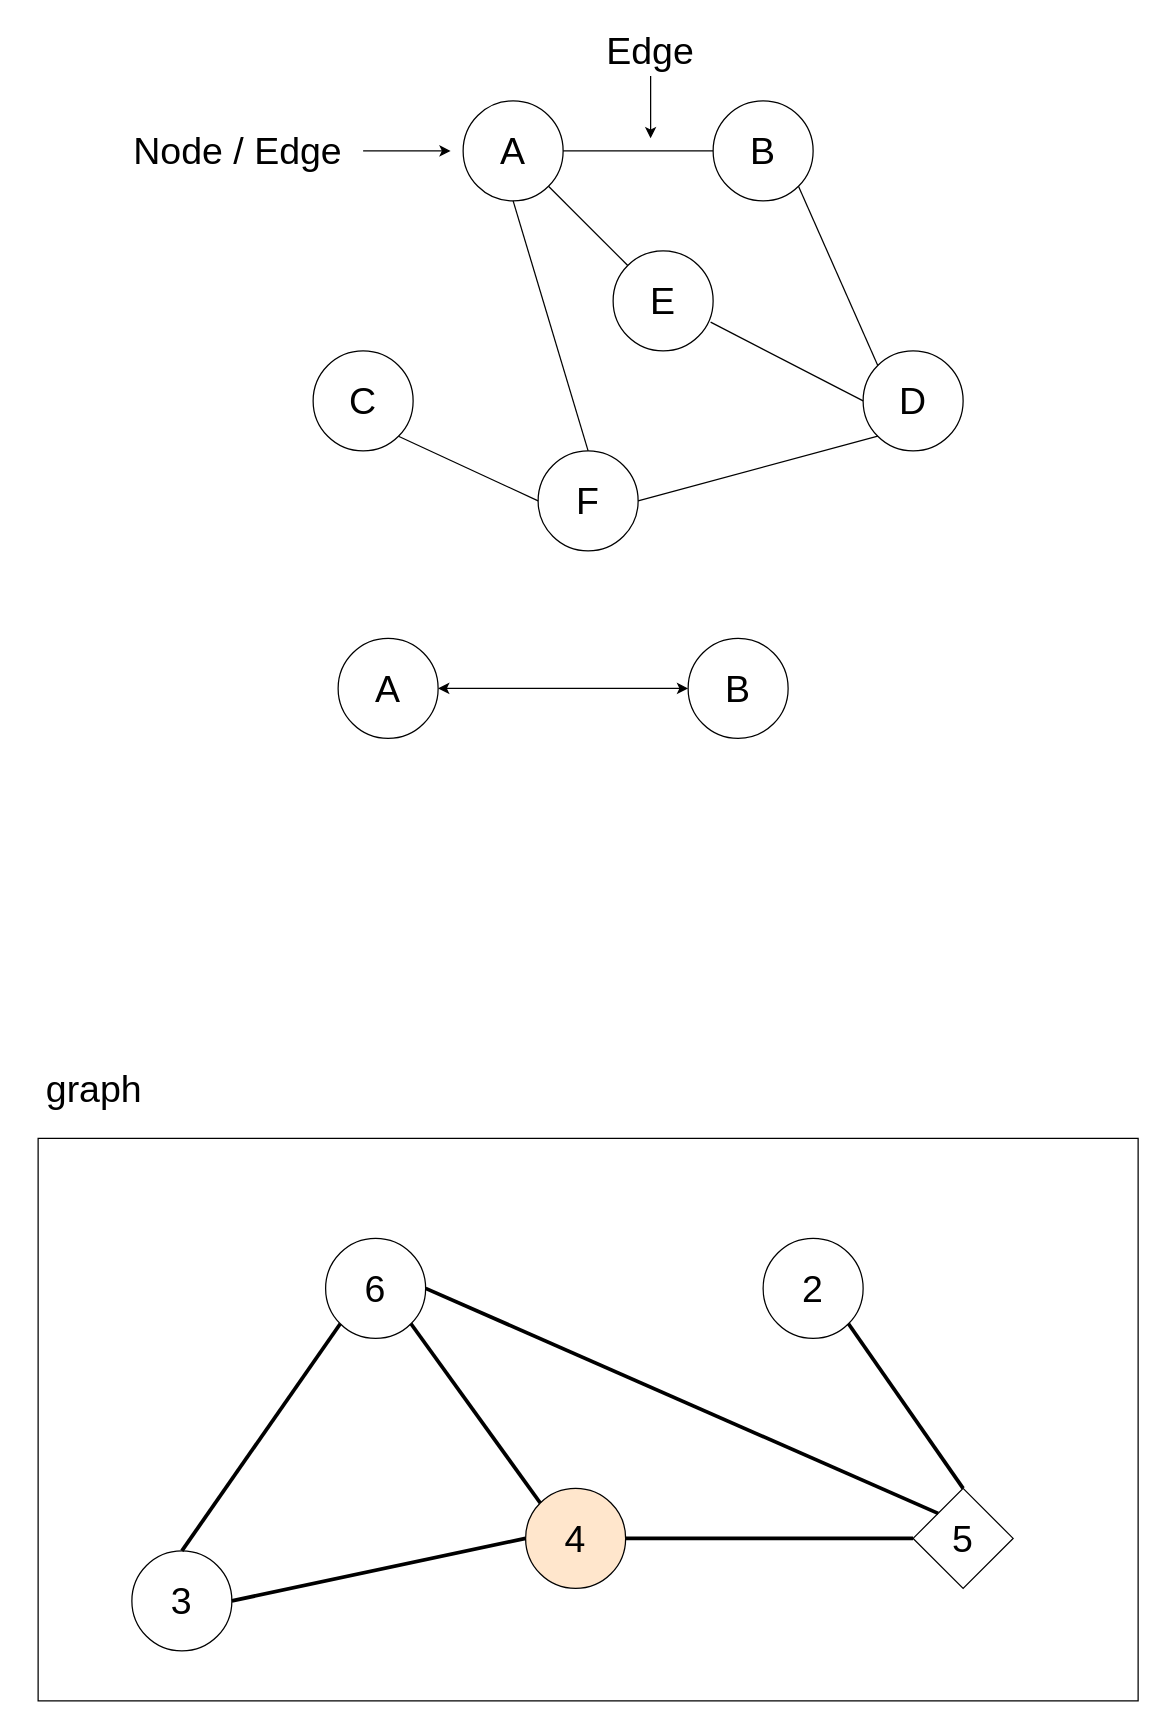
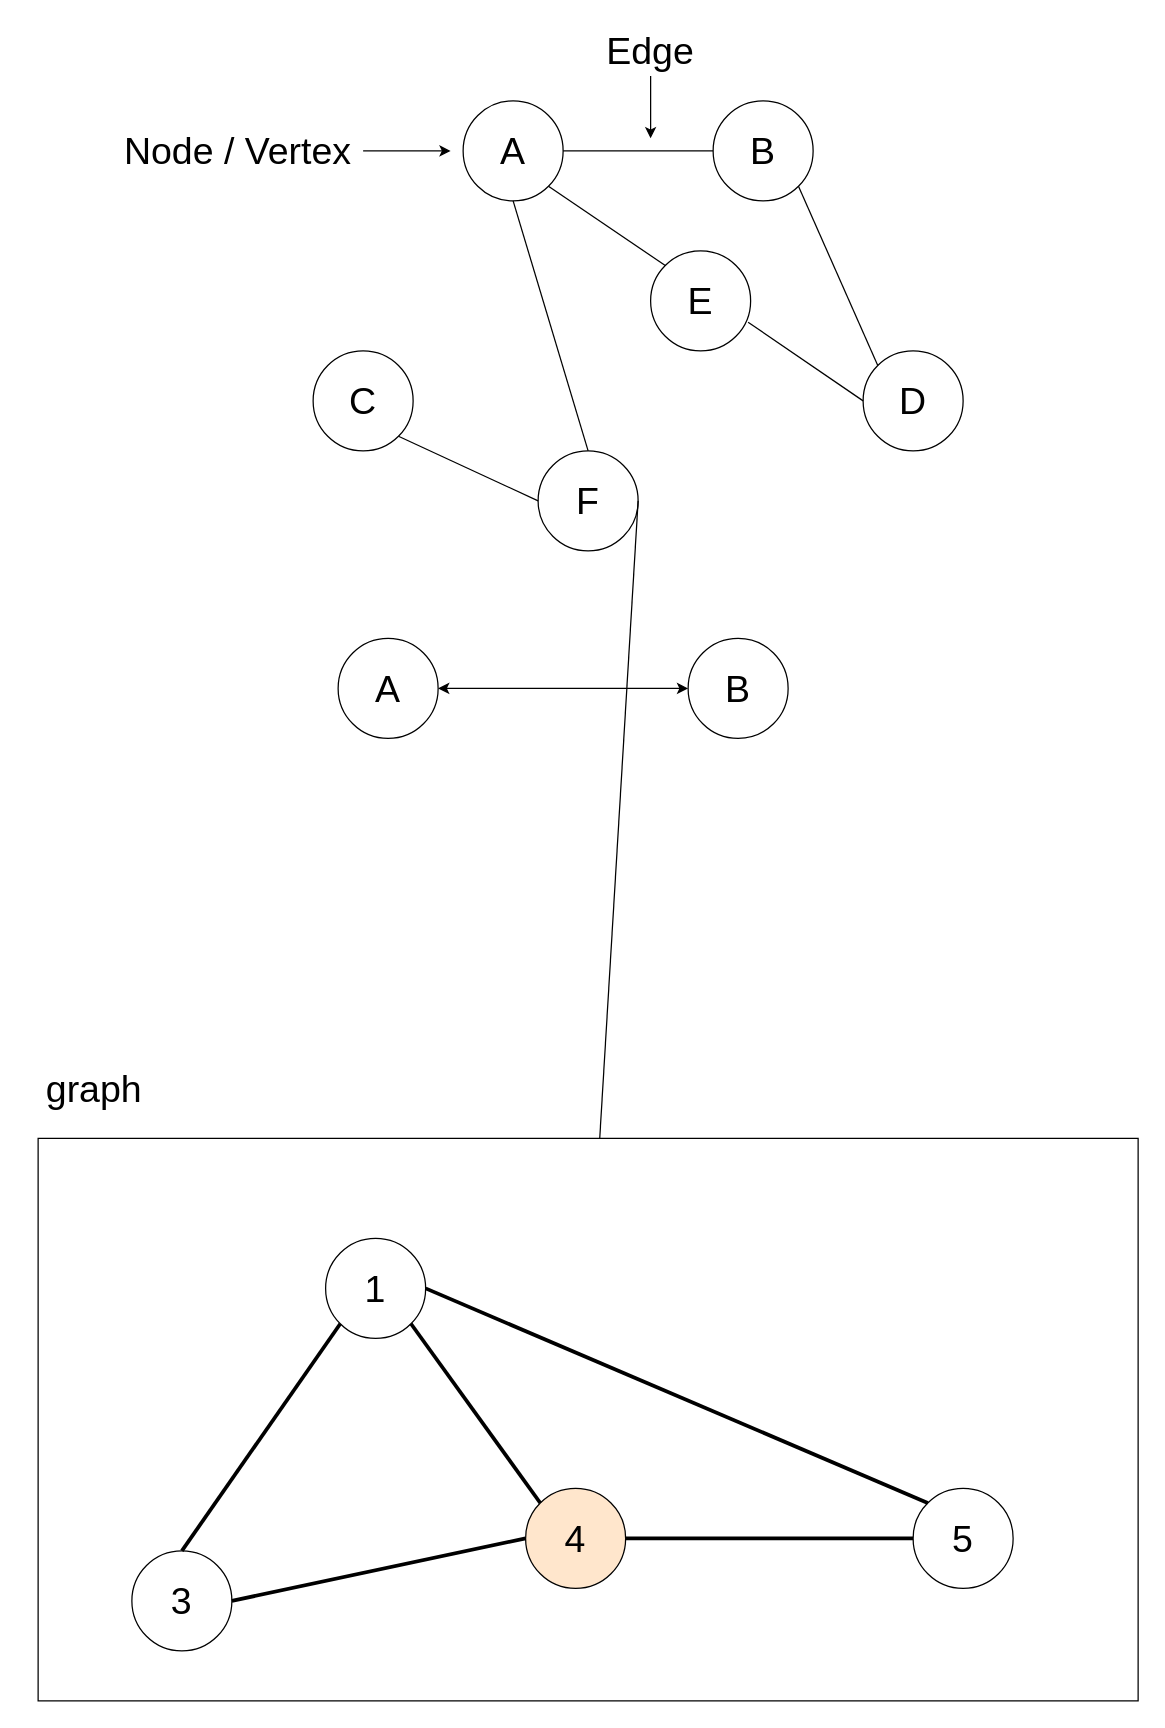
(238, 151) -> (238, 151)
(663, 301) -> (701, 301)
(758, 468) -> (619, 824)
(376, 1288) -> (376, 1288)
(813, 1288) -> none
(906, 1406) -> none
(963, 1538) -> (963, 1538)
